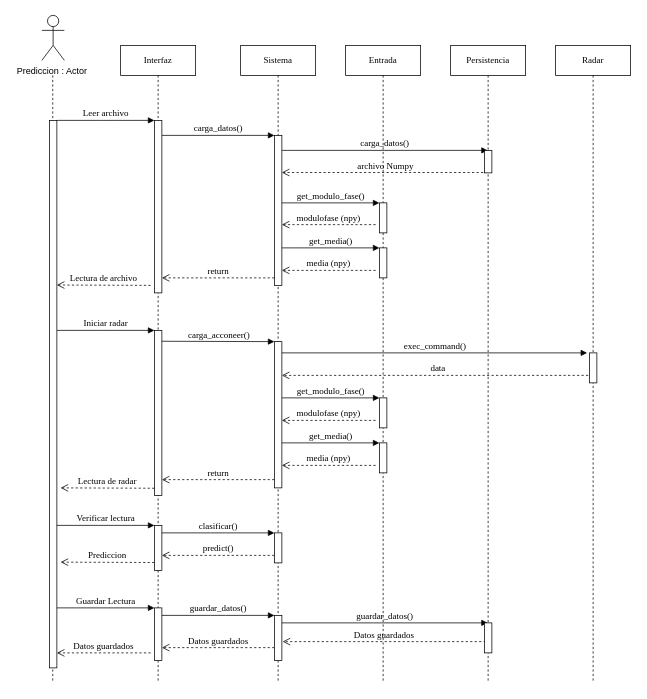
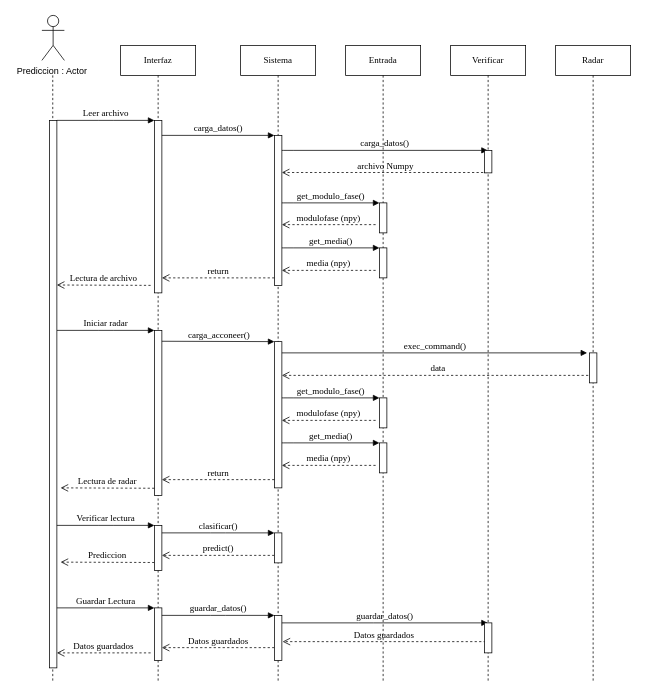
(488, 60) -> (488, 60)
